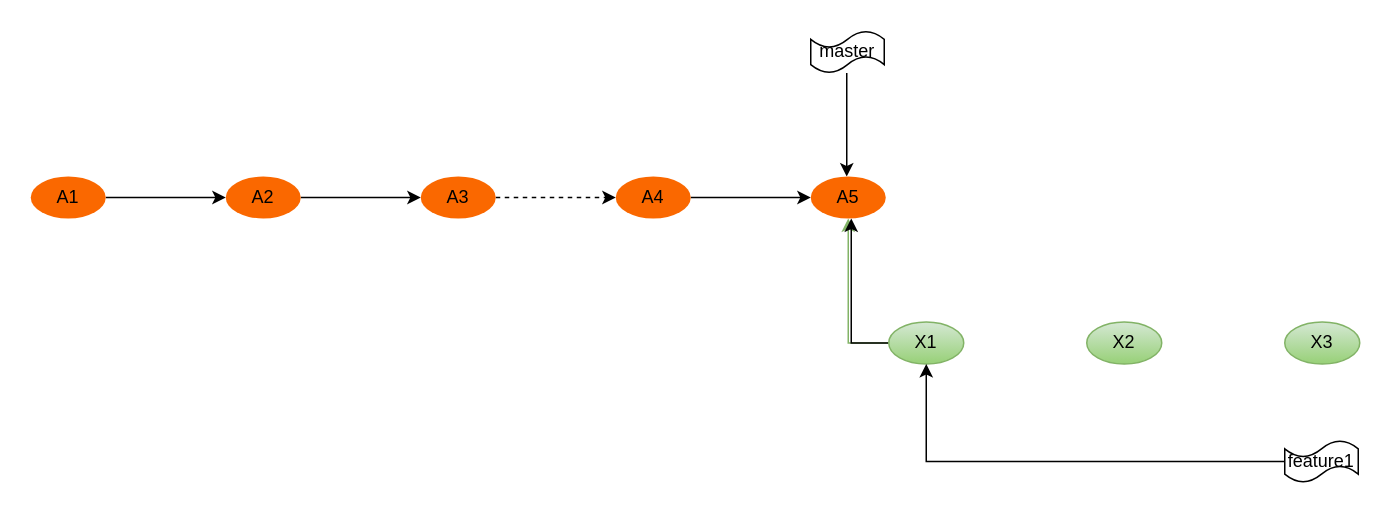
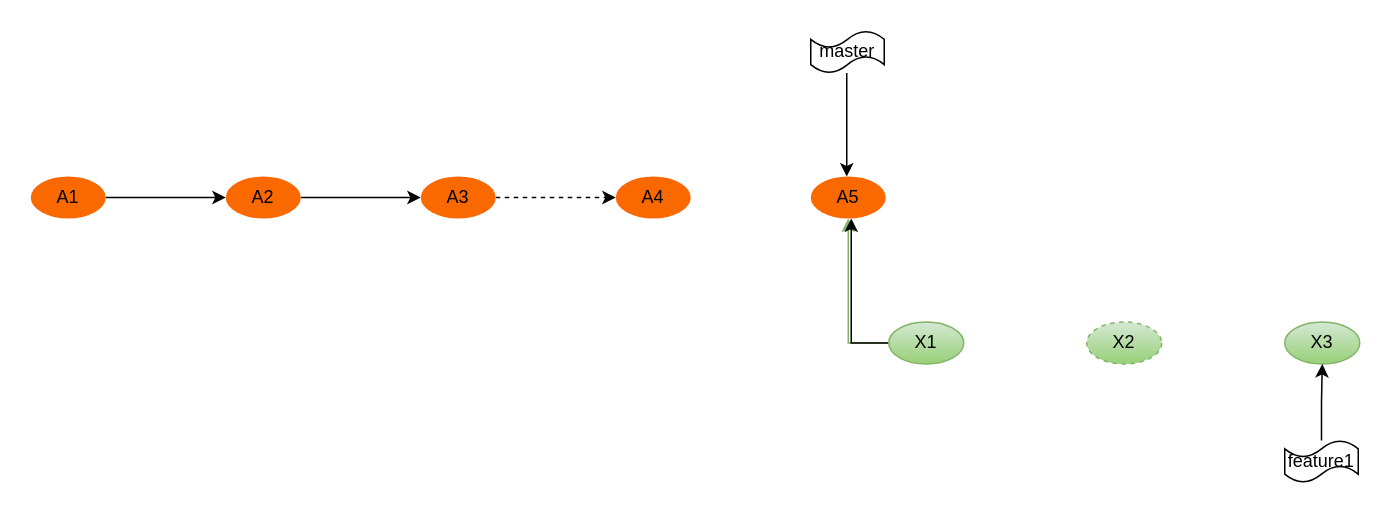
(746, 197) -> none
(1124, 343) -> (1124, 343)
(1062, 461) -> (1322, 407)
